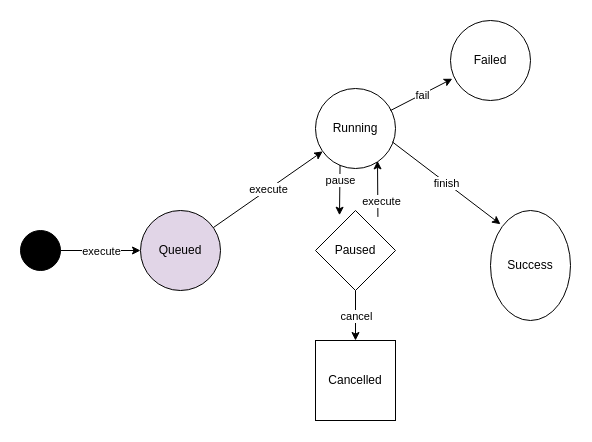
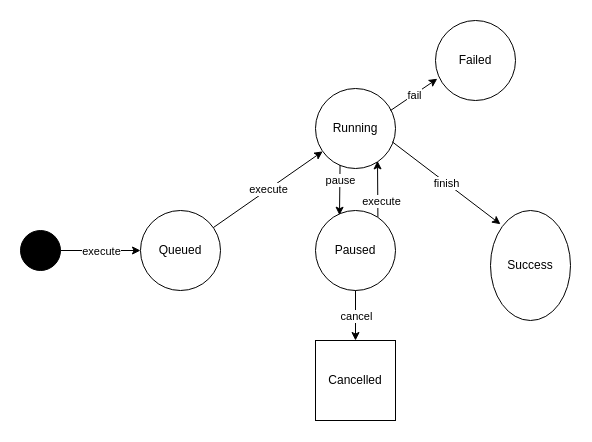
(491, 61) -> (476, 61)
(181, 251) -> (181, 251)
(356, 251) -> (356, 251)
